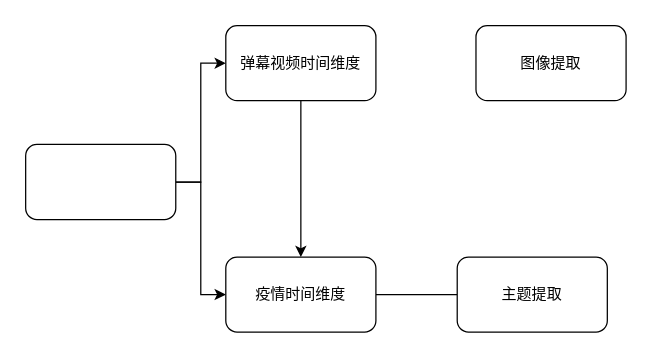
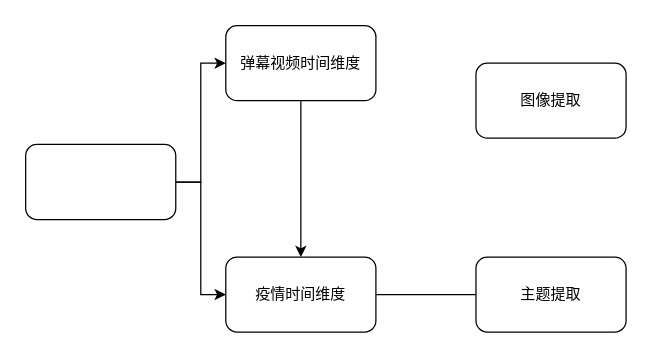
(551, 63) -> (551, 101)
(532, 294) -> (551, 294)
